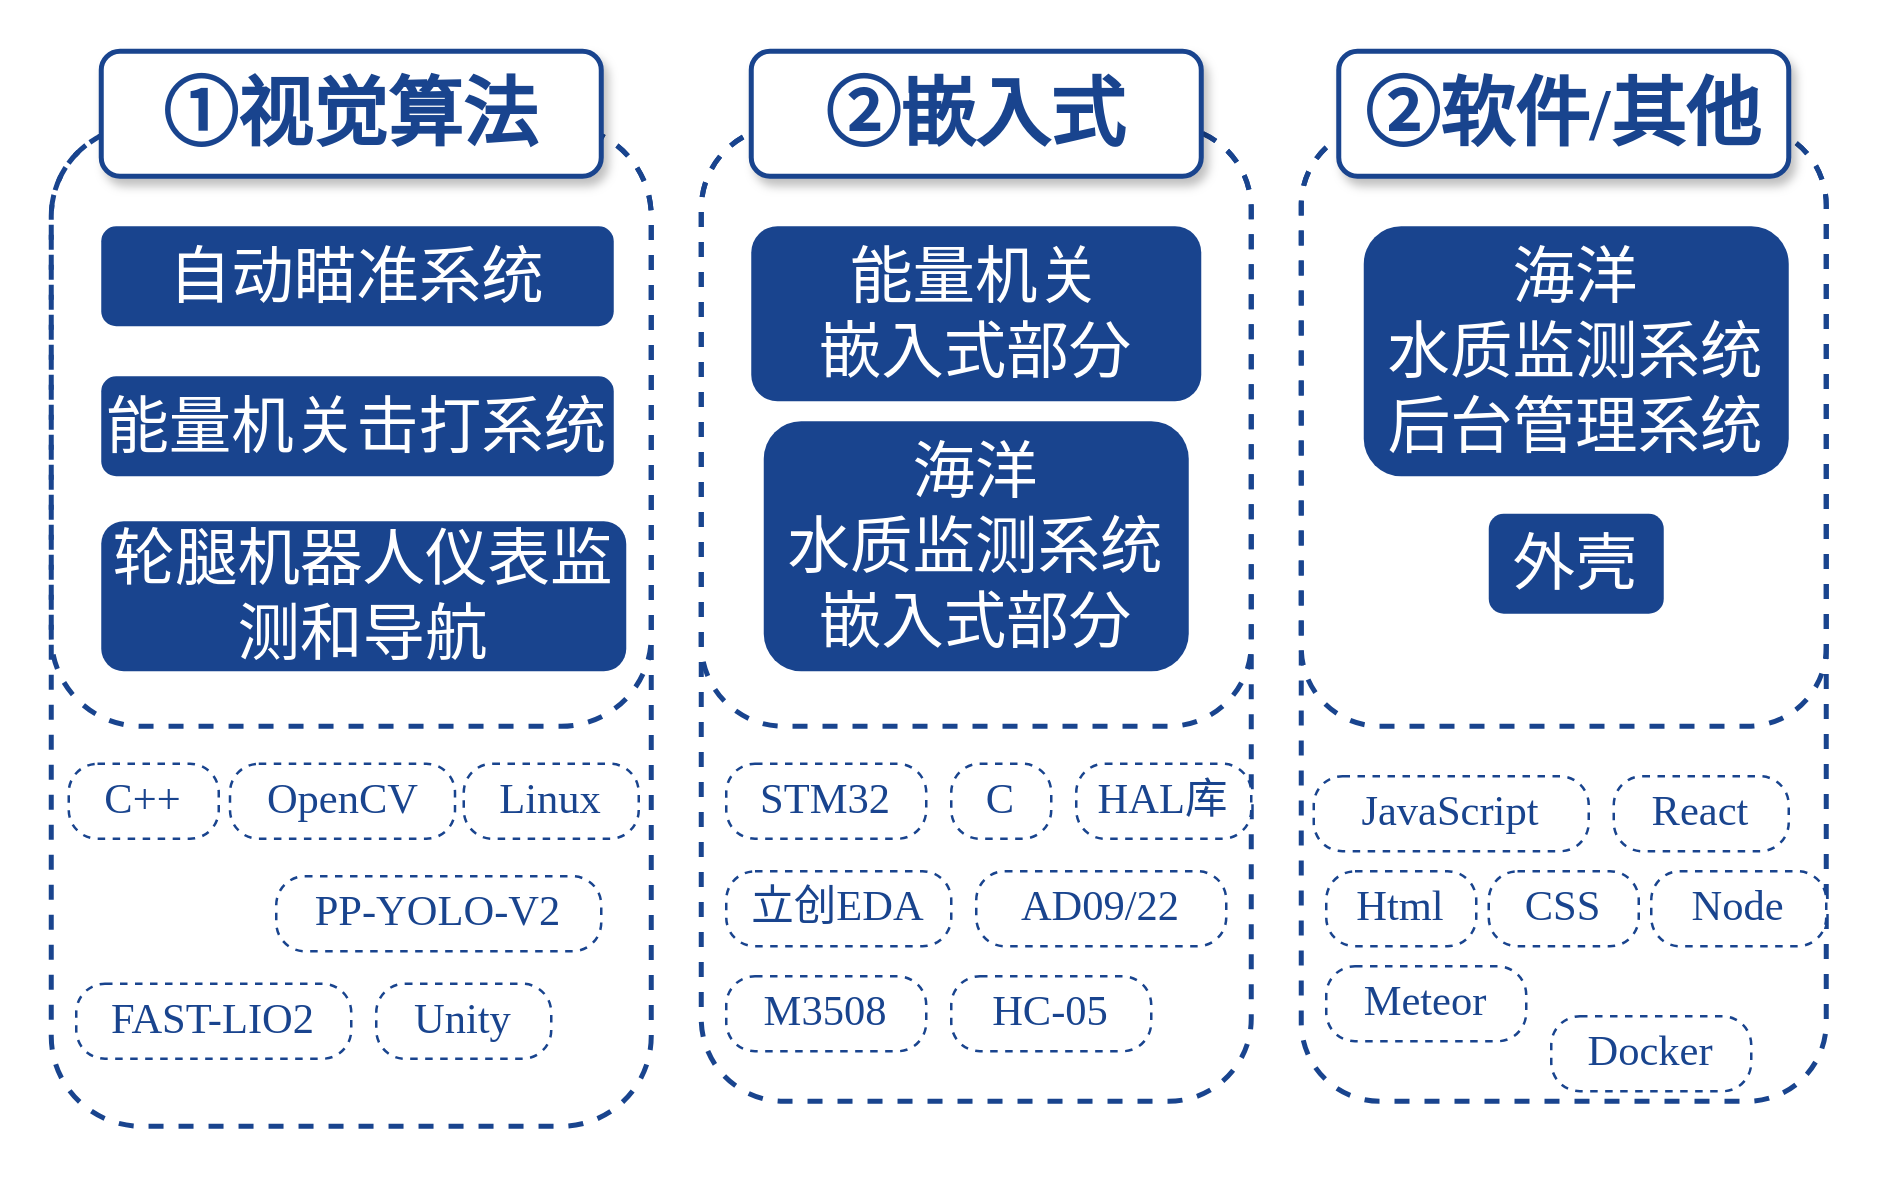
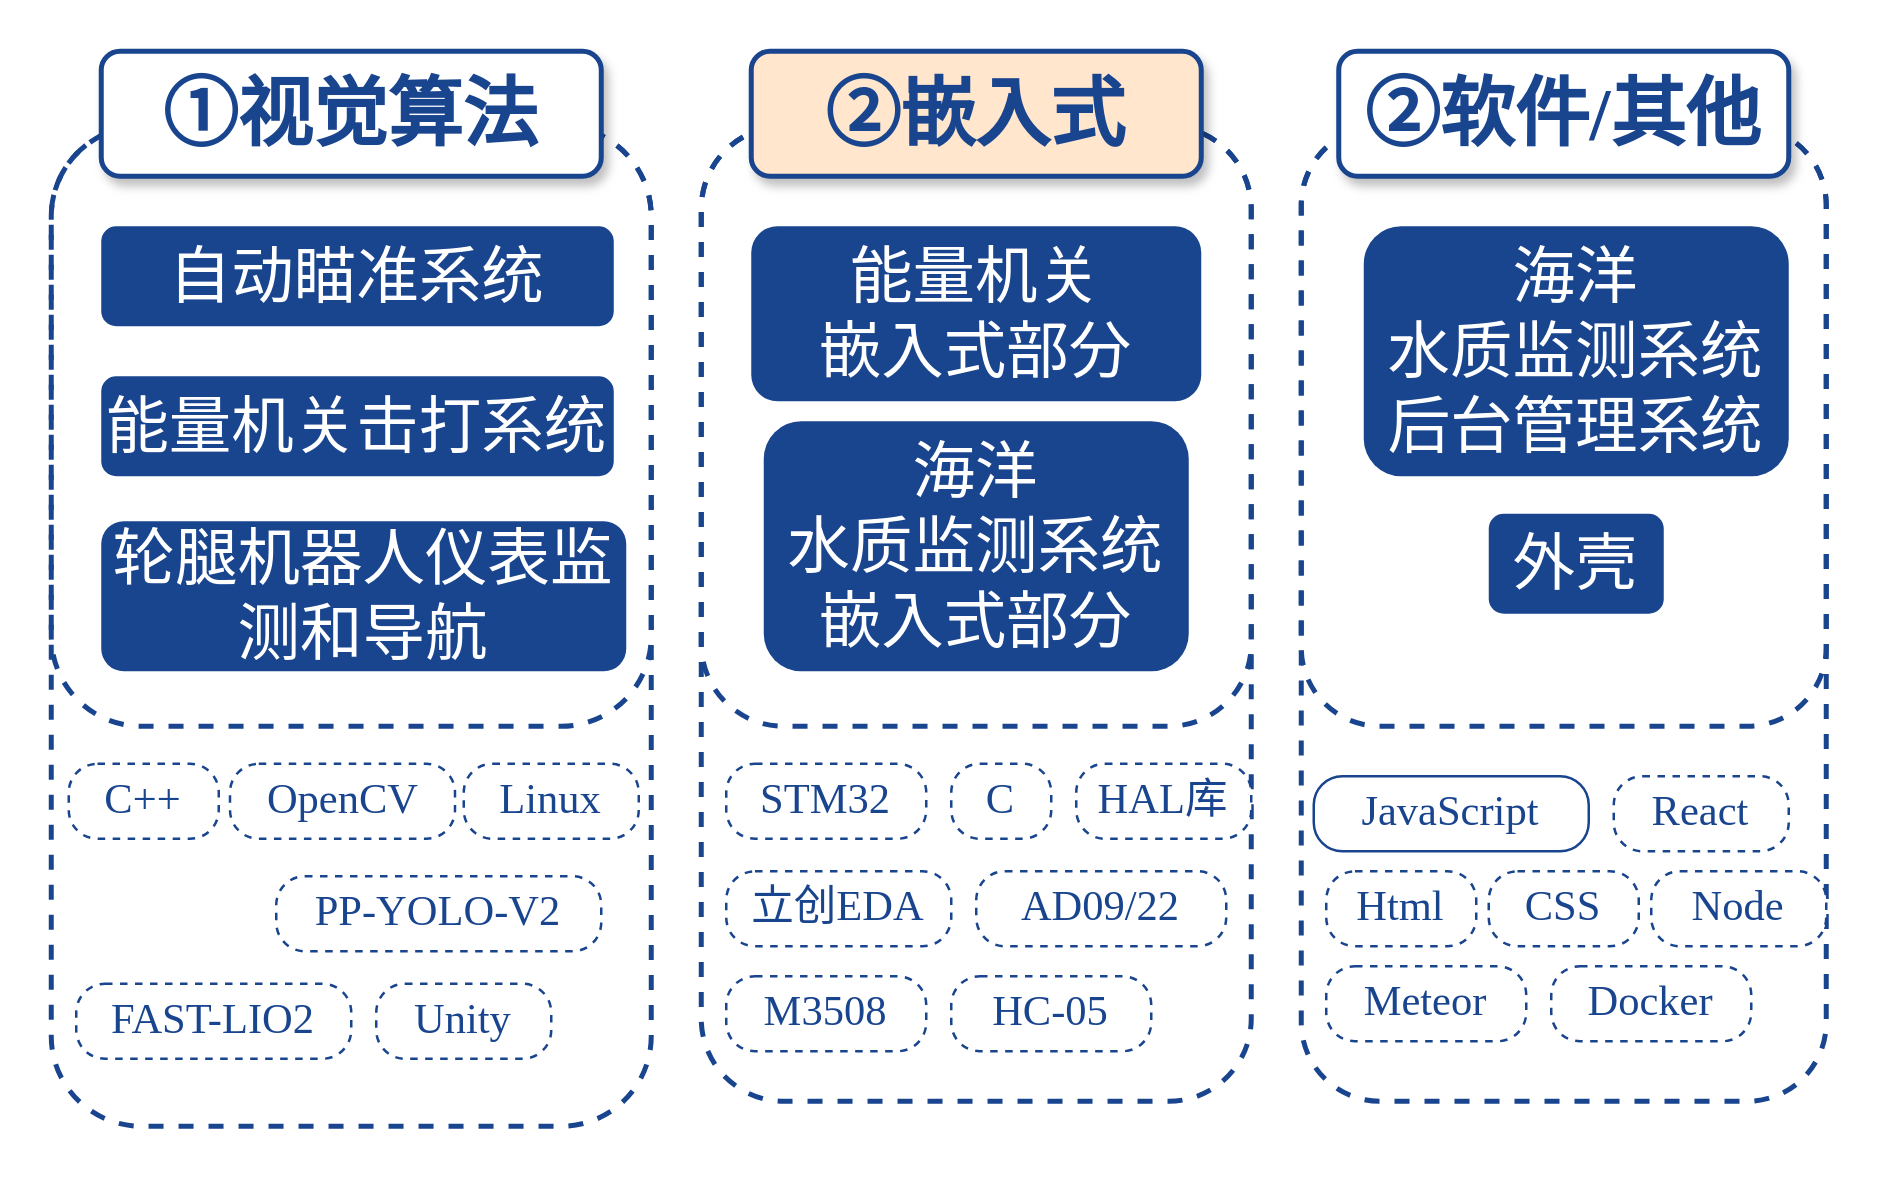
(976, 114) -> (976, 114)
(1451, 814) -> (1451, 814)
(1651, 1054) -> (1651, 1004)
